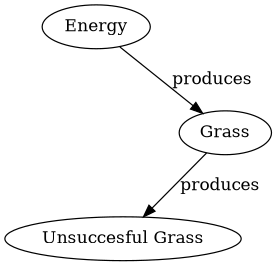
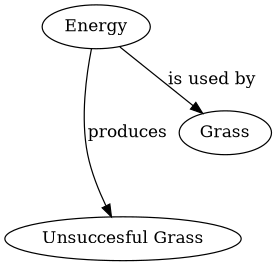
(213, 80) -> (213, 80)
(179, 181) -> (85, 129)
